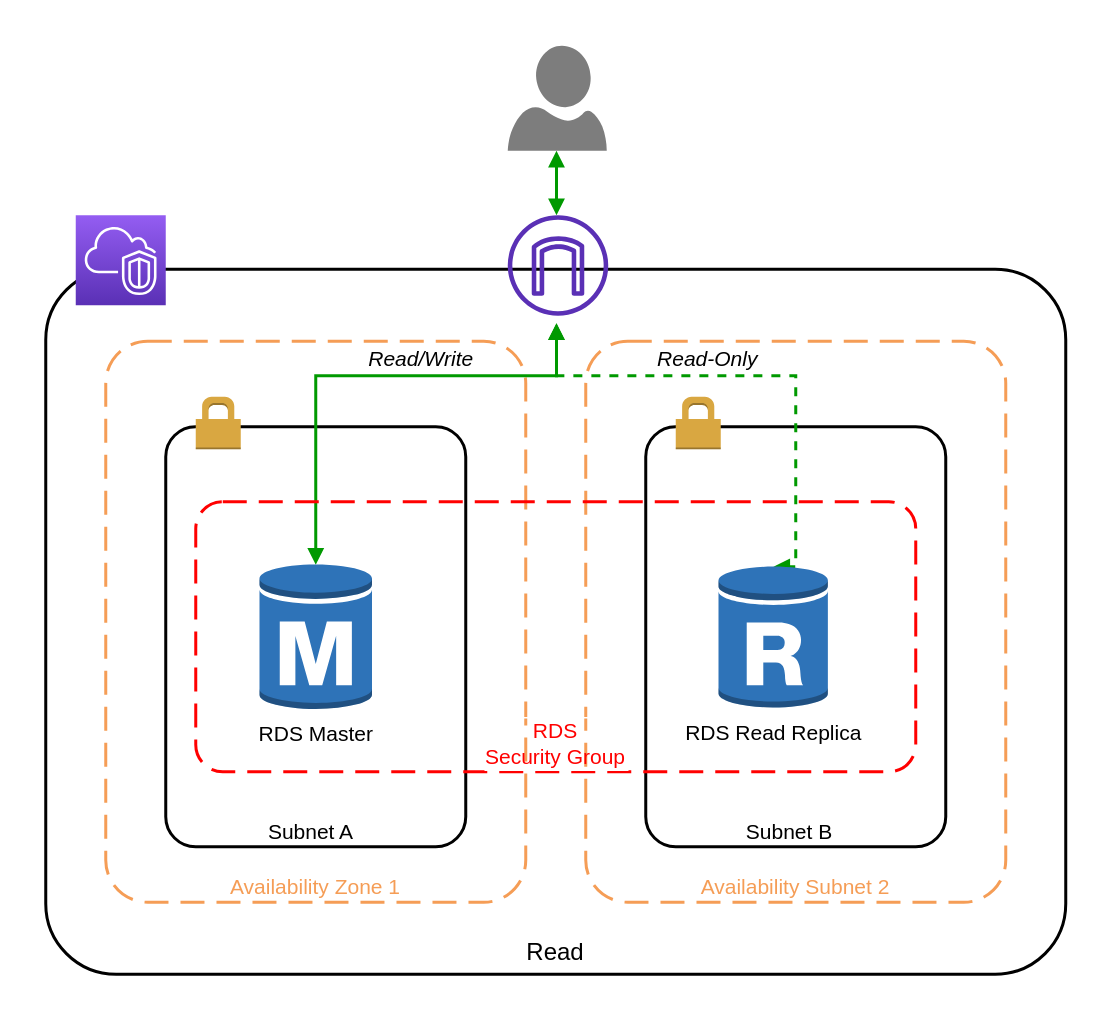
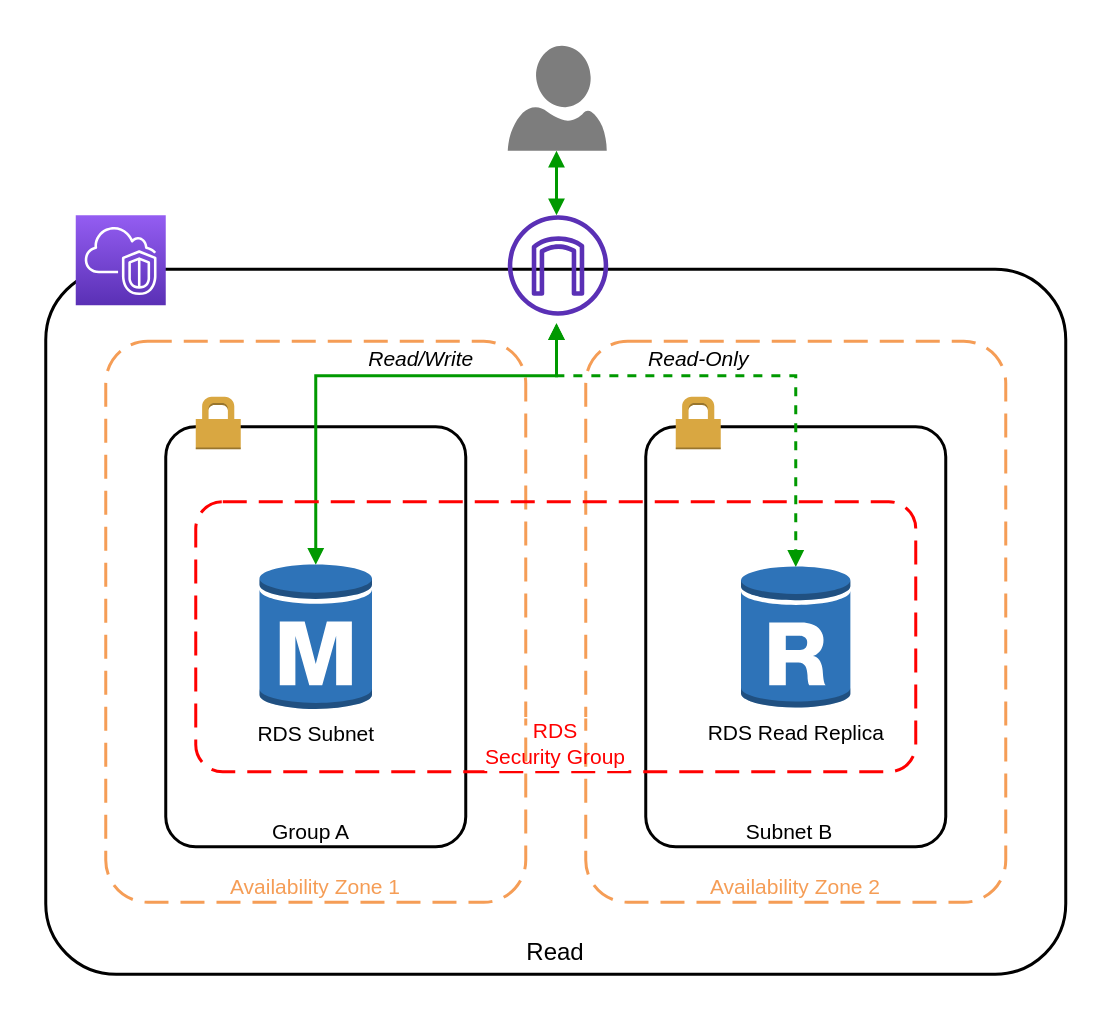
(773, 637) -> (796, 637)
(317, 735) -> (317, 735)
(311, 832) -> (311, 832)
(795, 887) -> (795, 887)
